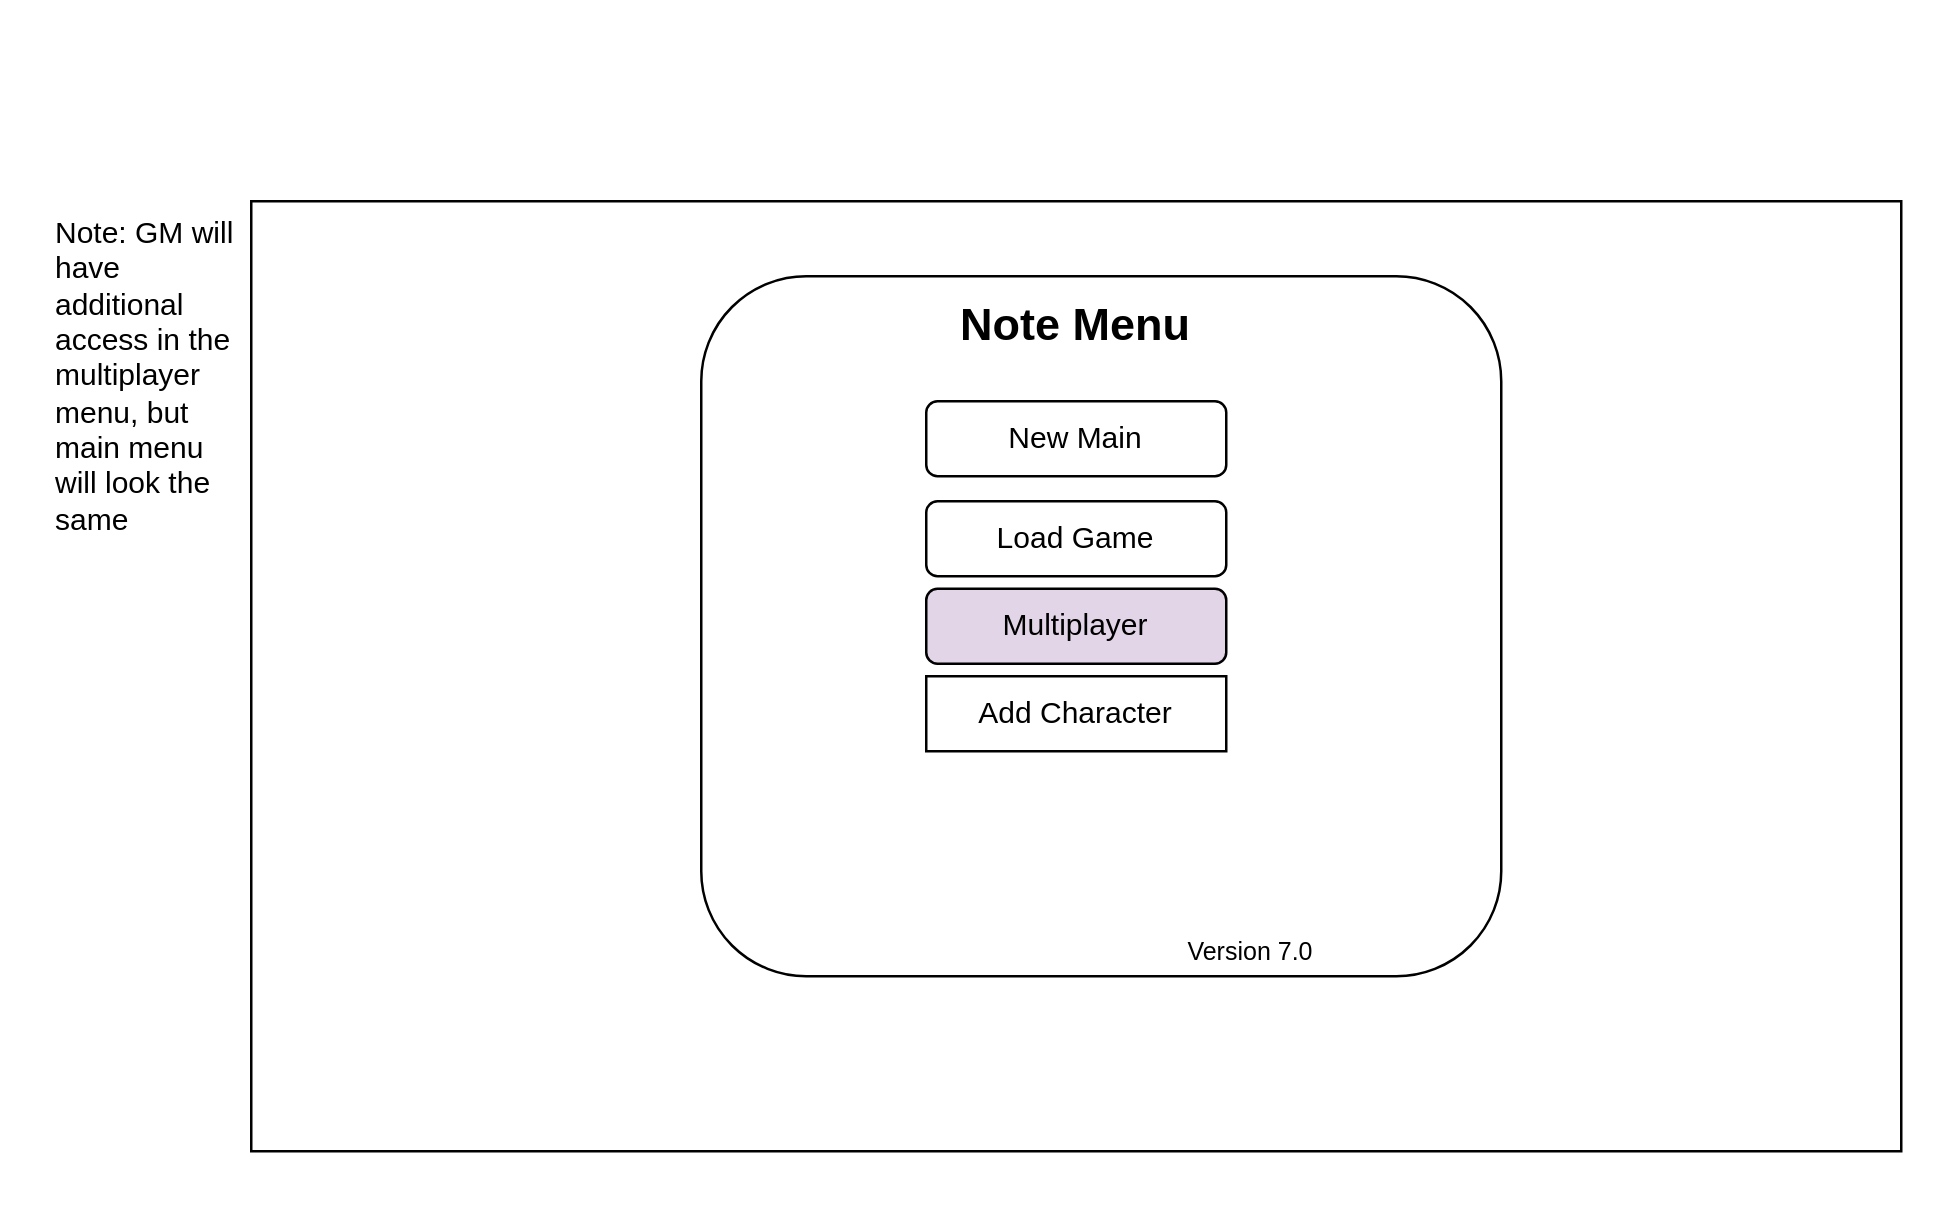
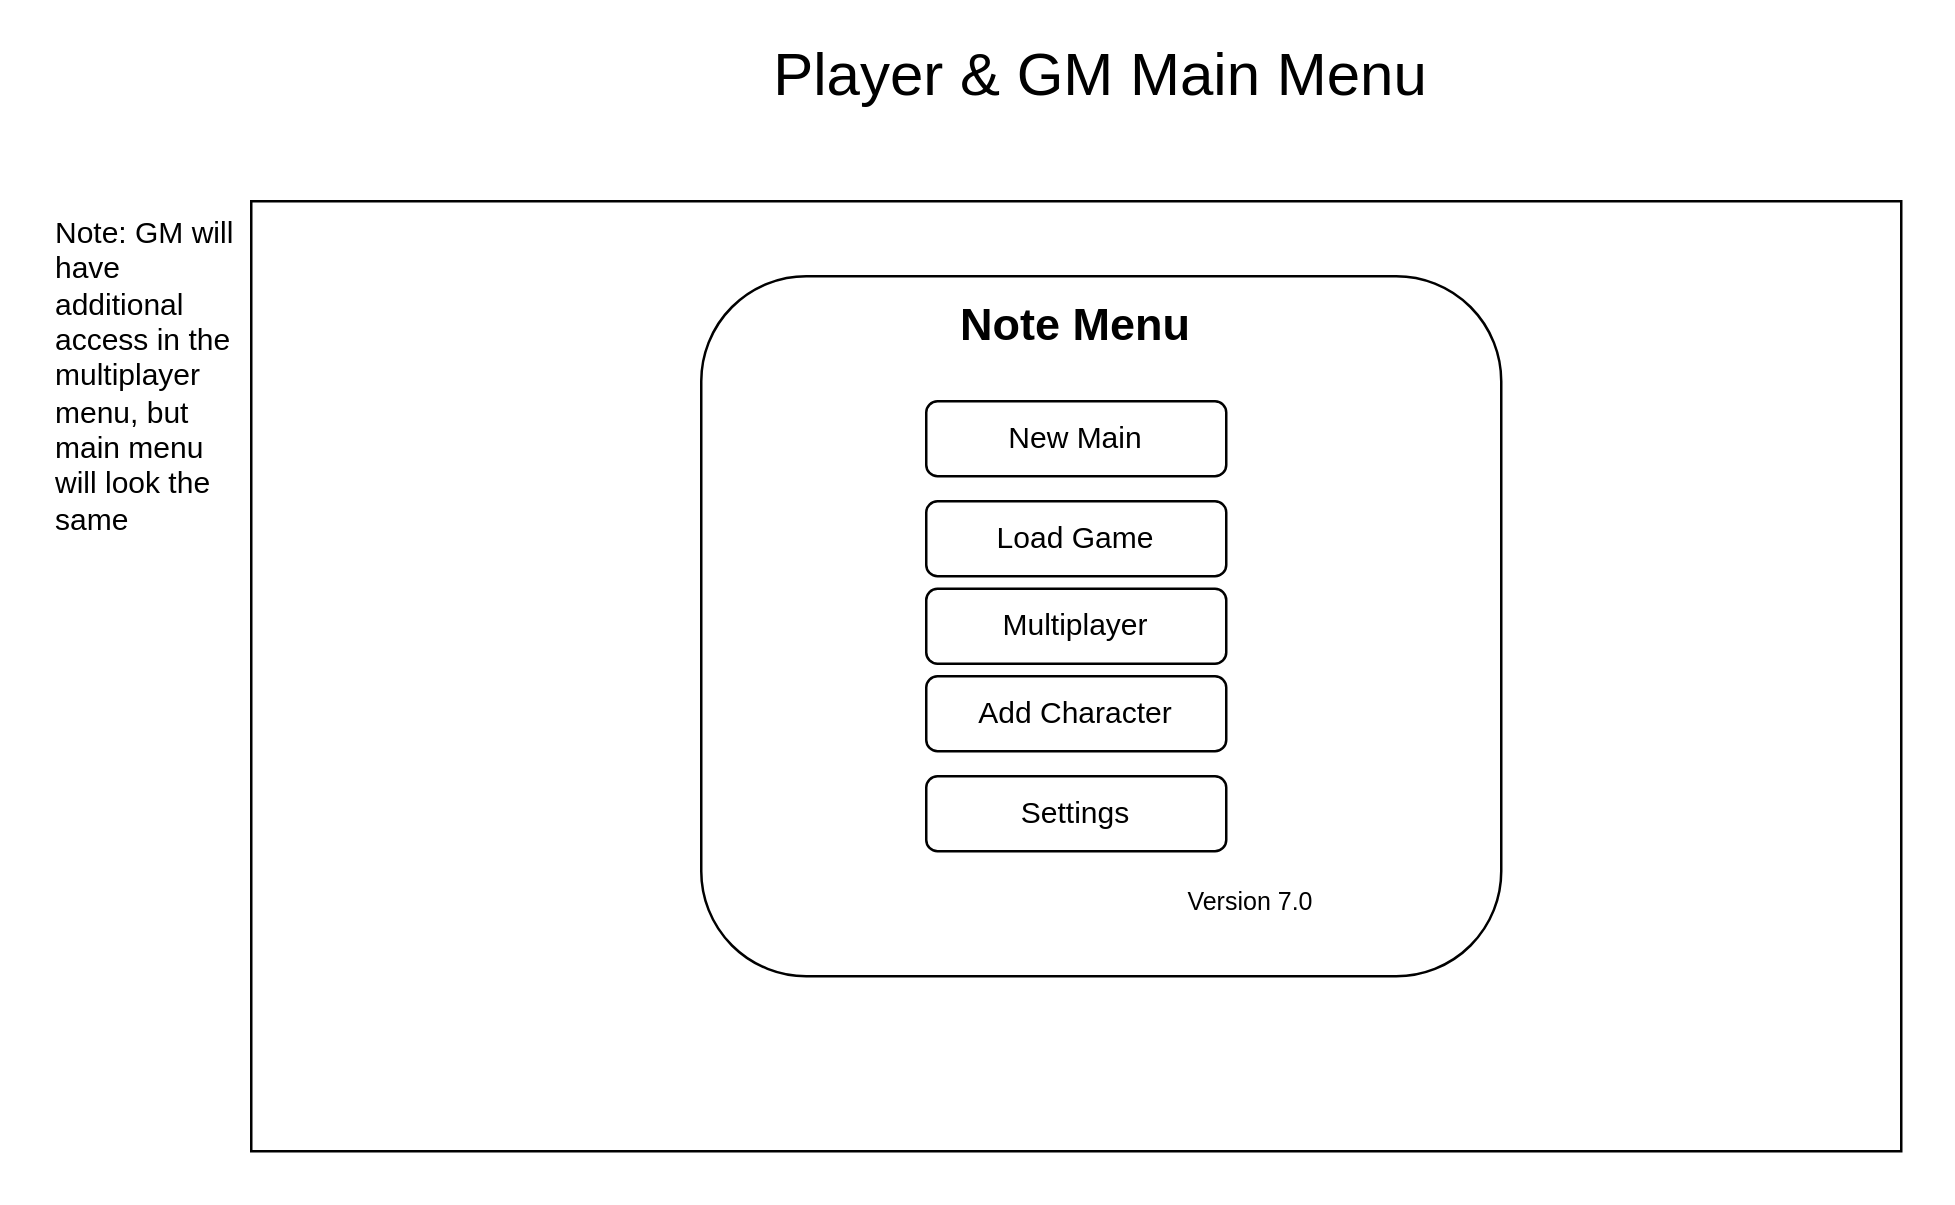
none -> (1101, 76)
(1076, 626) -> (1076, 626)
(1076, 714) -> (1076, 714)
none -> (1076, 814)
(1251, 951) -> (1251, 901)
